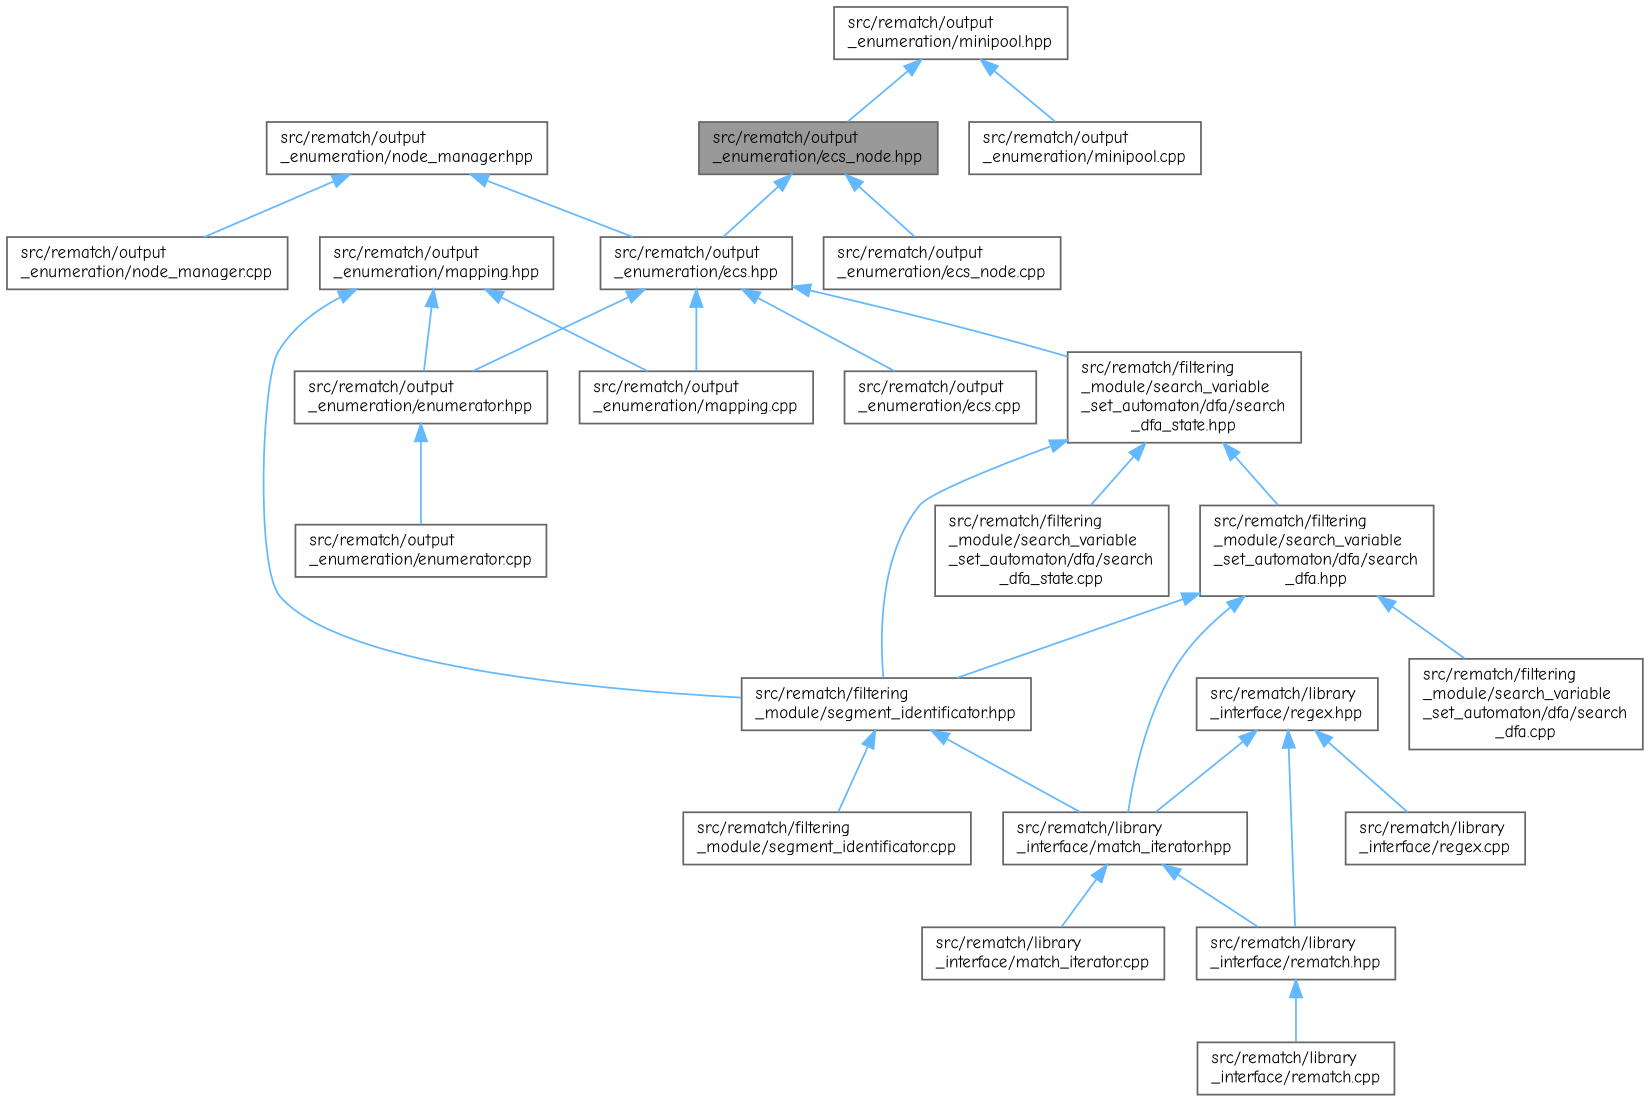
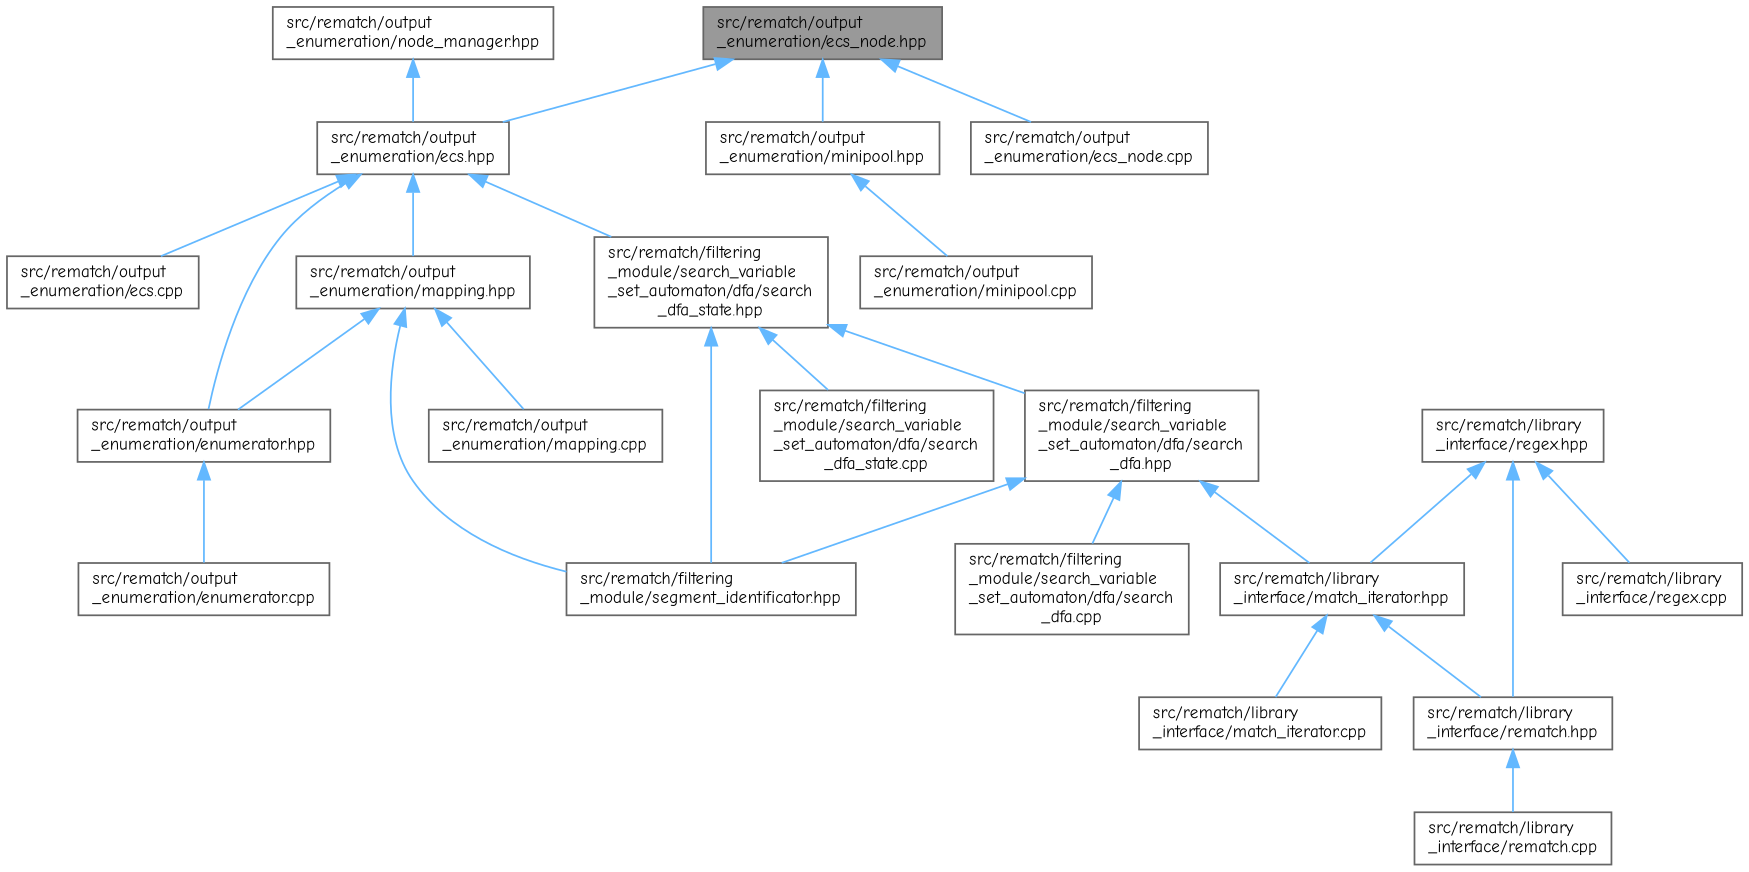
(878, 96) -> (823, 100)
(147, 263) -> none
(696, 339) -> (413, 224)
(1014, 776) -> none
(827, 838) -> none
